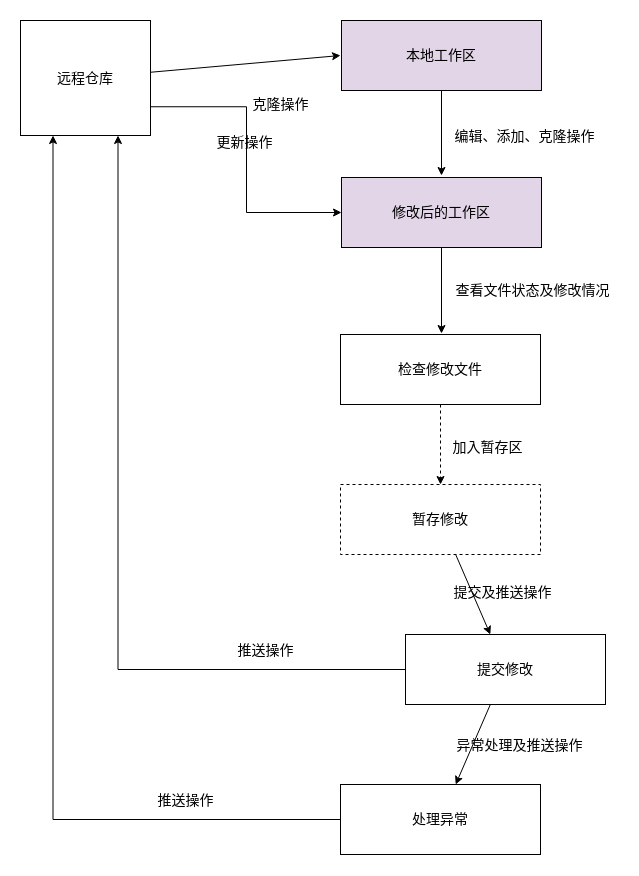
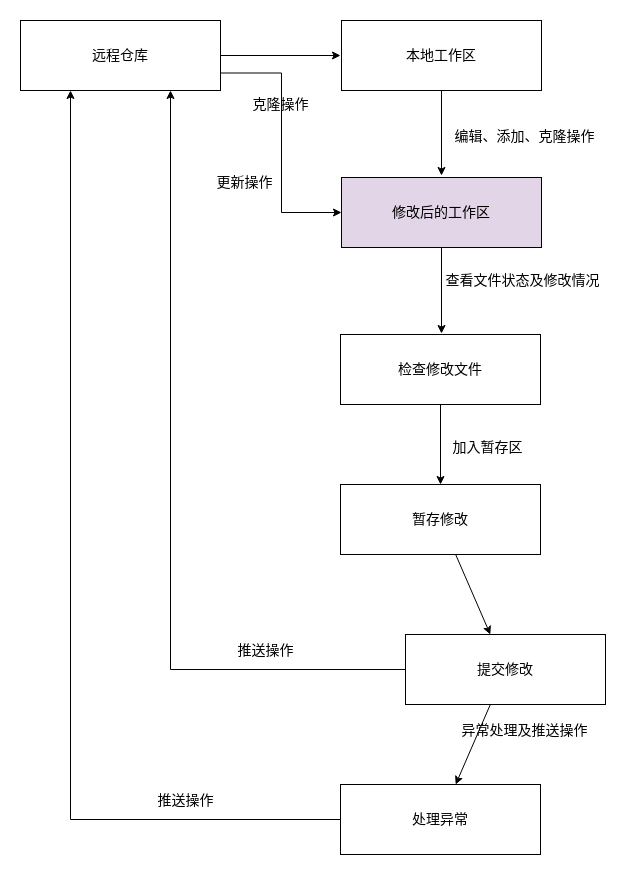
(442, 56) -> (442, 56)
(86, 78) -> (121, 56)
(245, 143) -> (245, 183)
(533, 291) -> (523, 281)
(441, 442) -> (441, 442)
(441, 520) -> (441, 520)
(503, 593) -> none
(520, 746) -> (525, 731)
